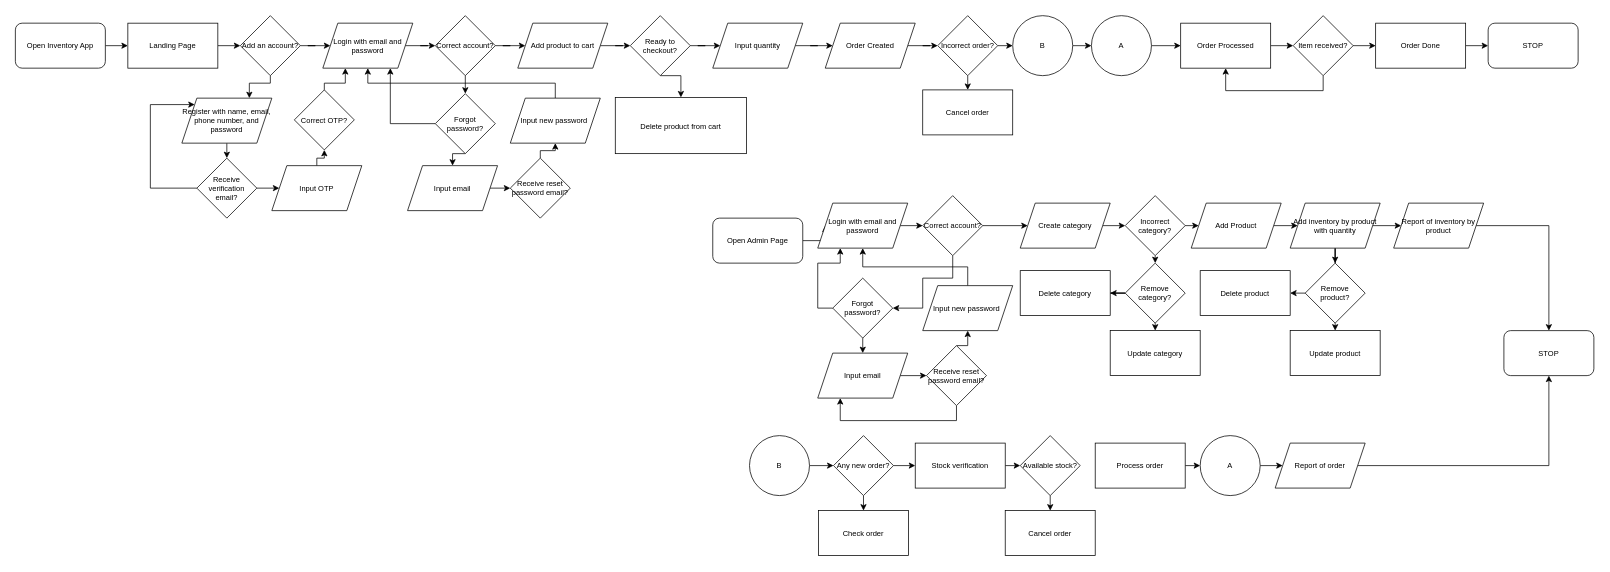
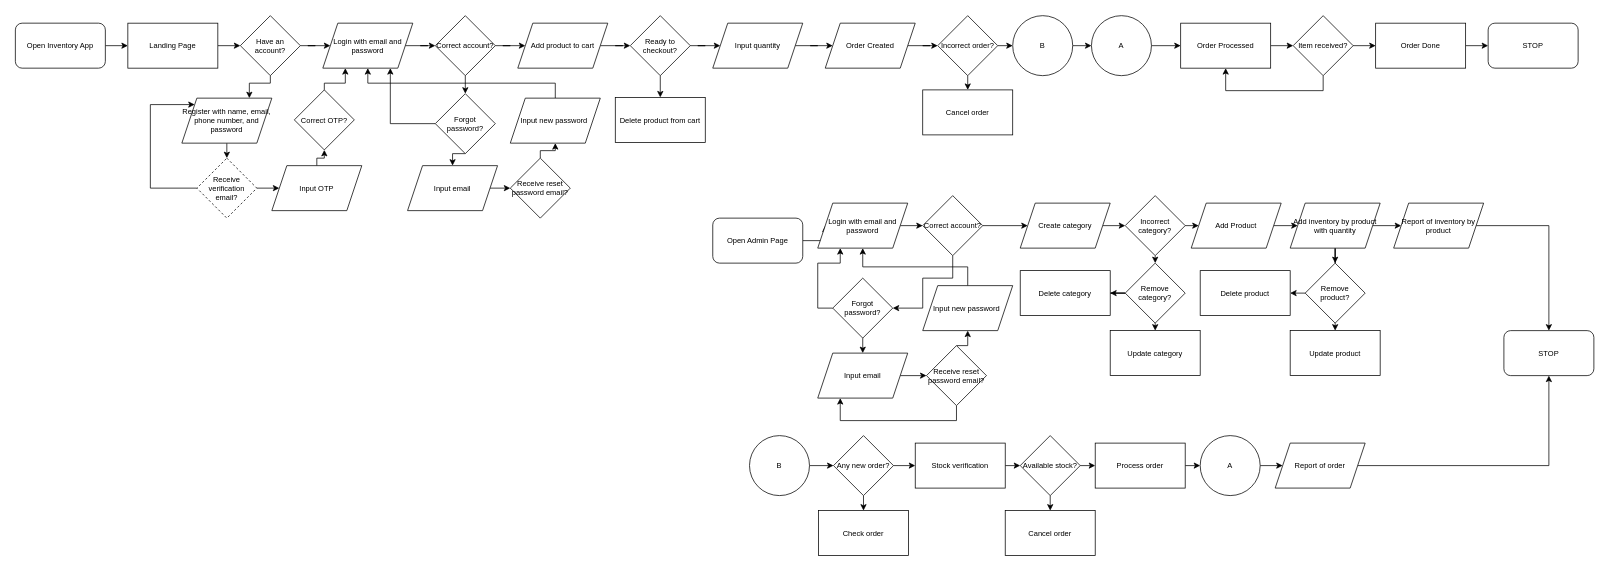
(270, 45) -> (270, 45)
(681, 125) -> (660, 120)
(227, 188) -> (227, 188)
none -> (1085, 465)
